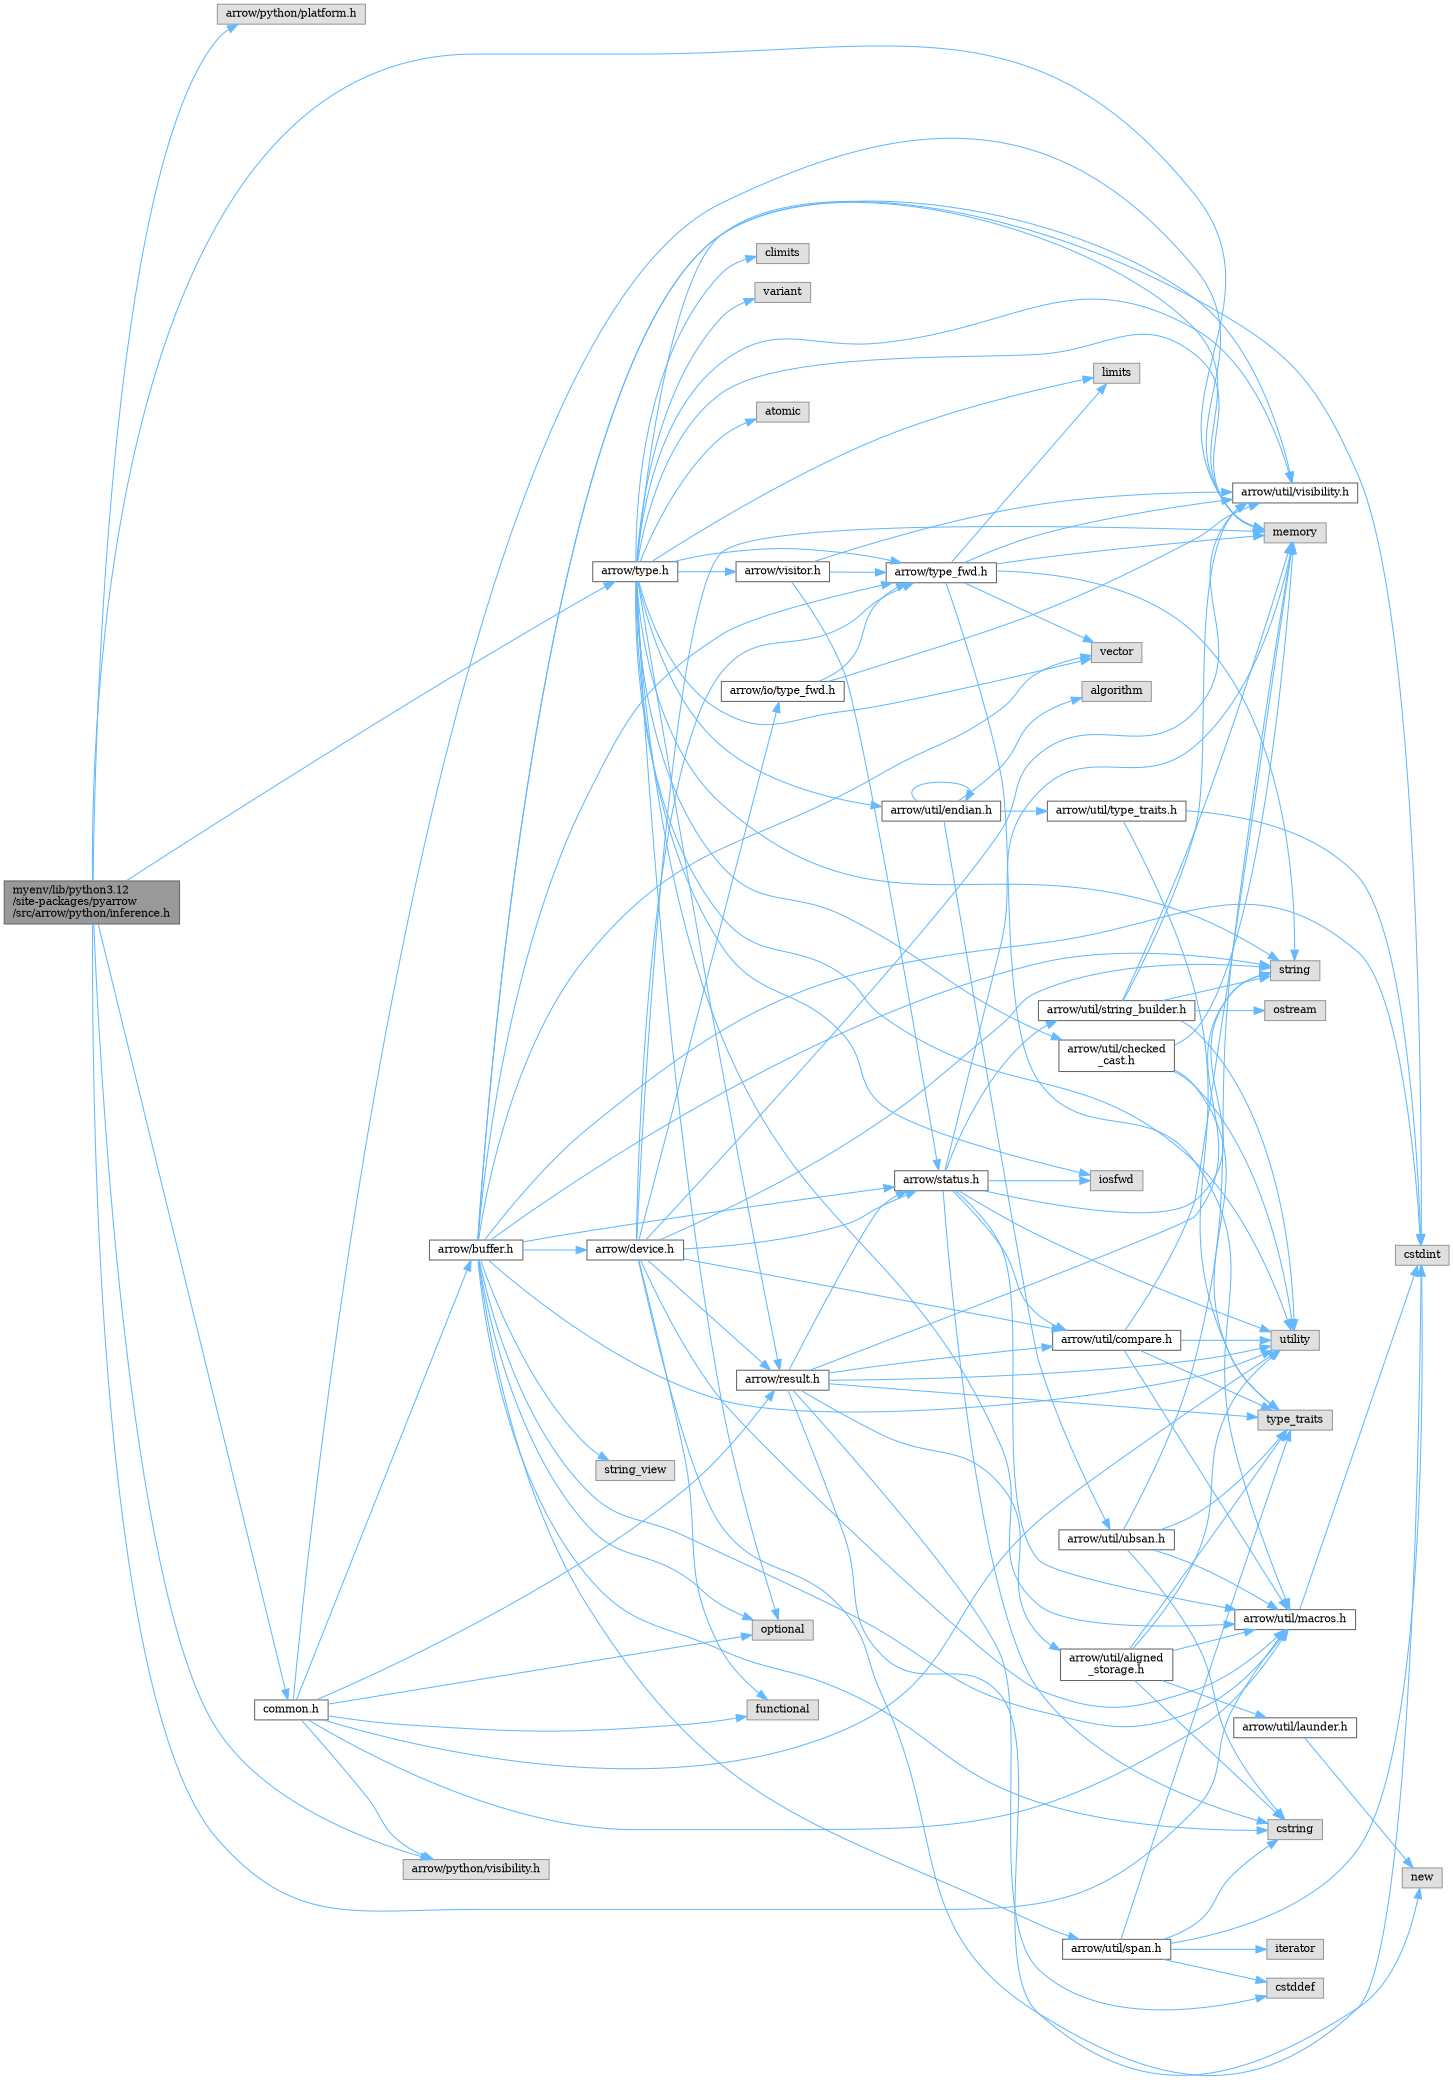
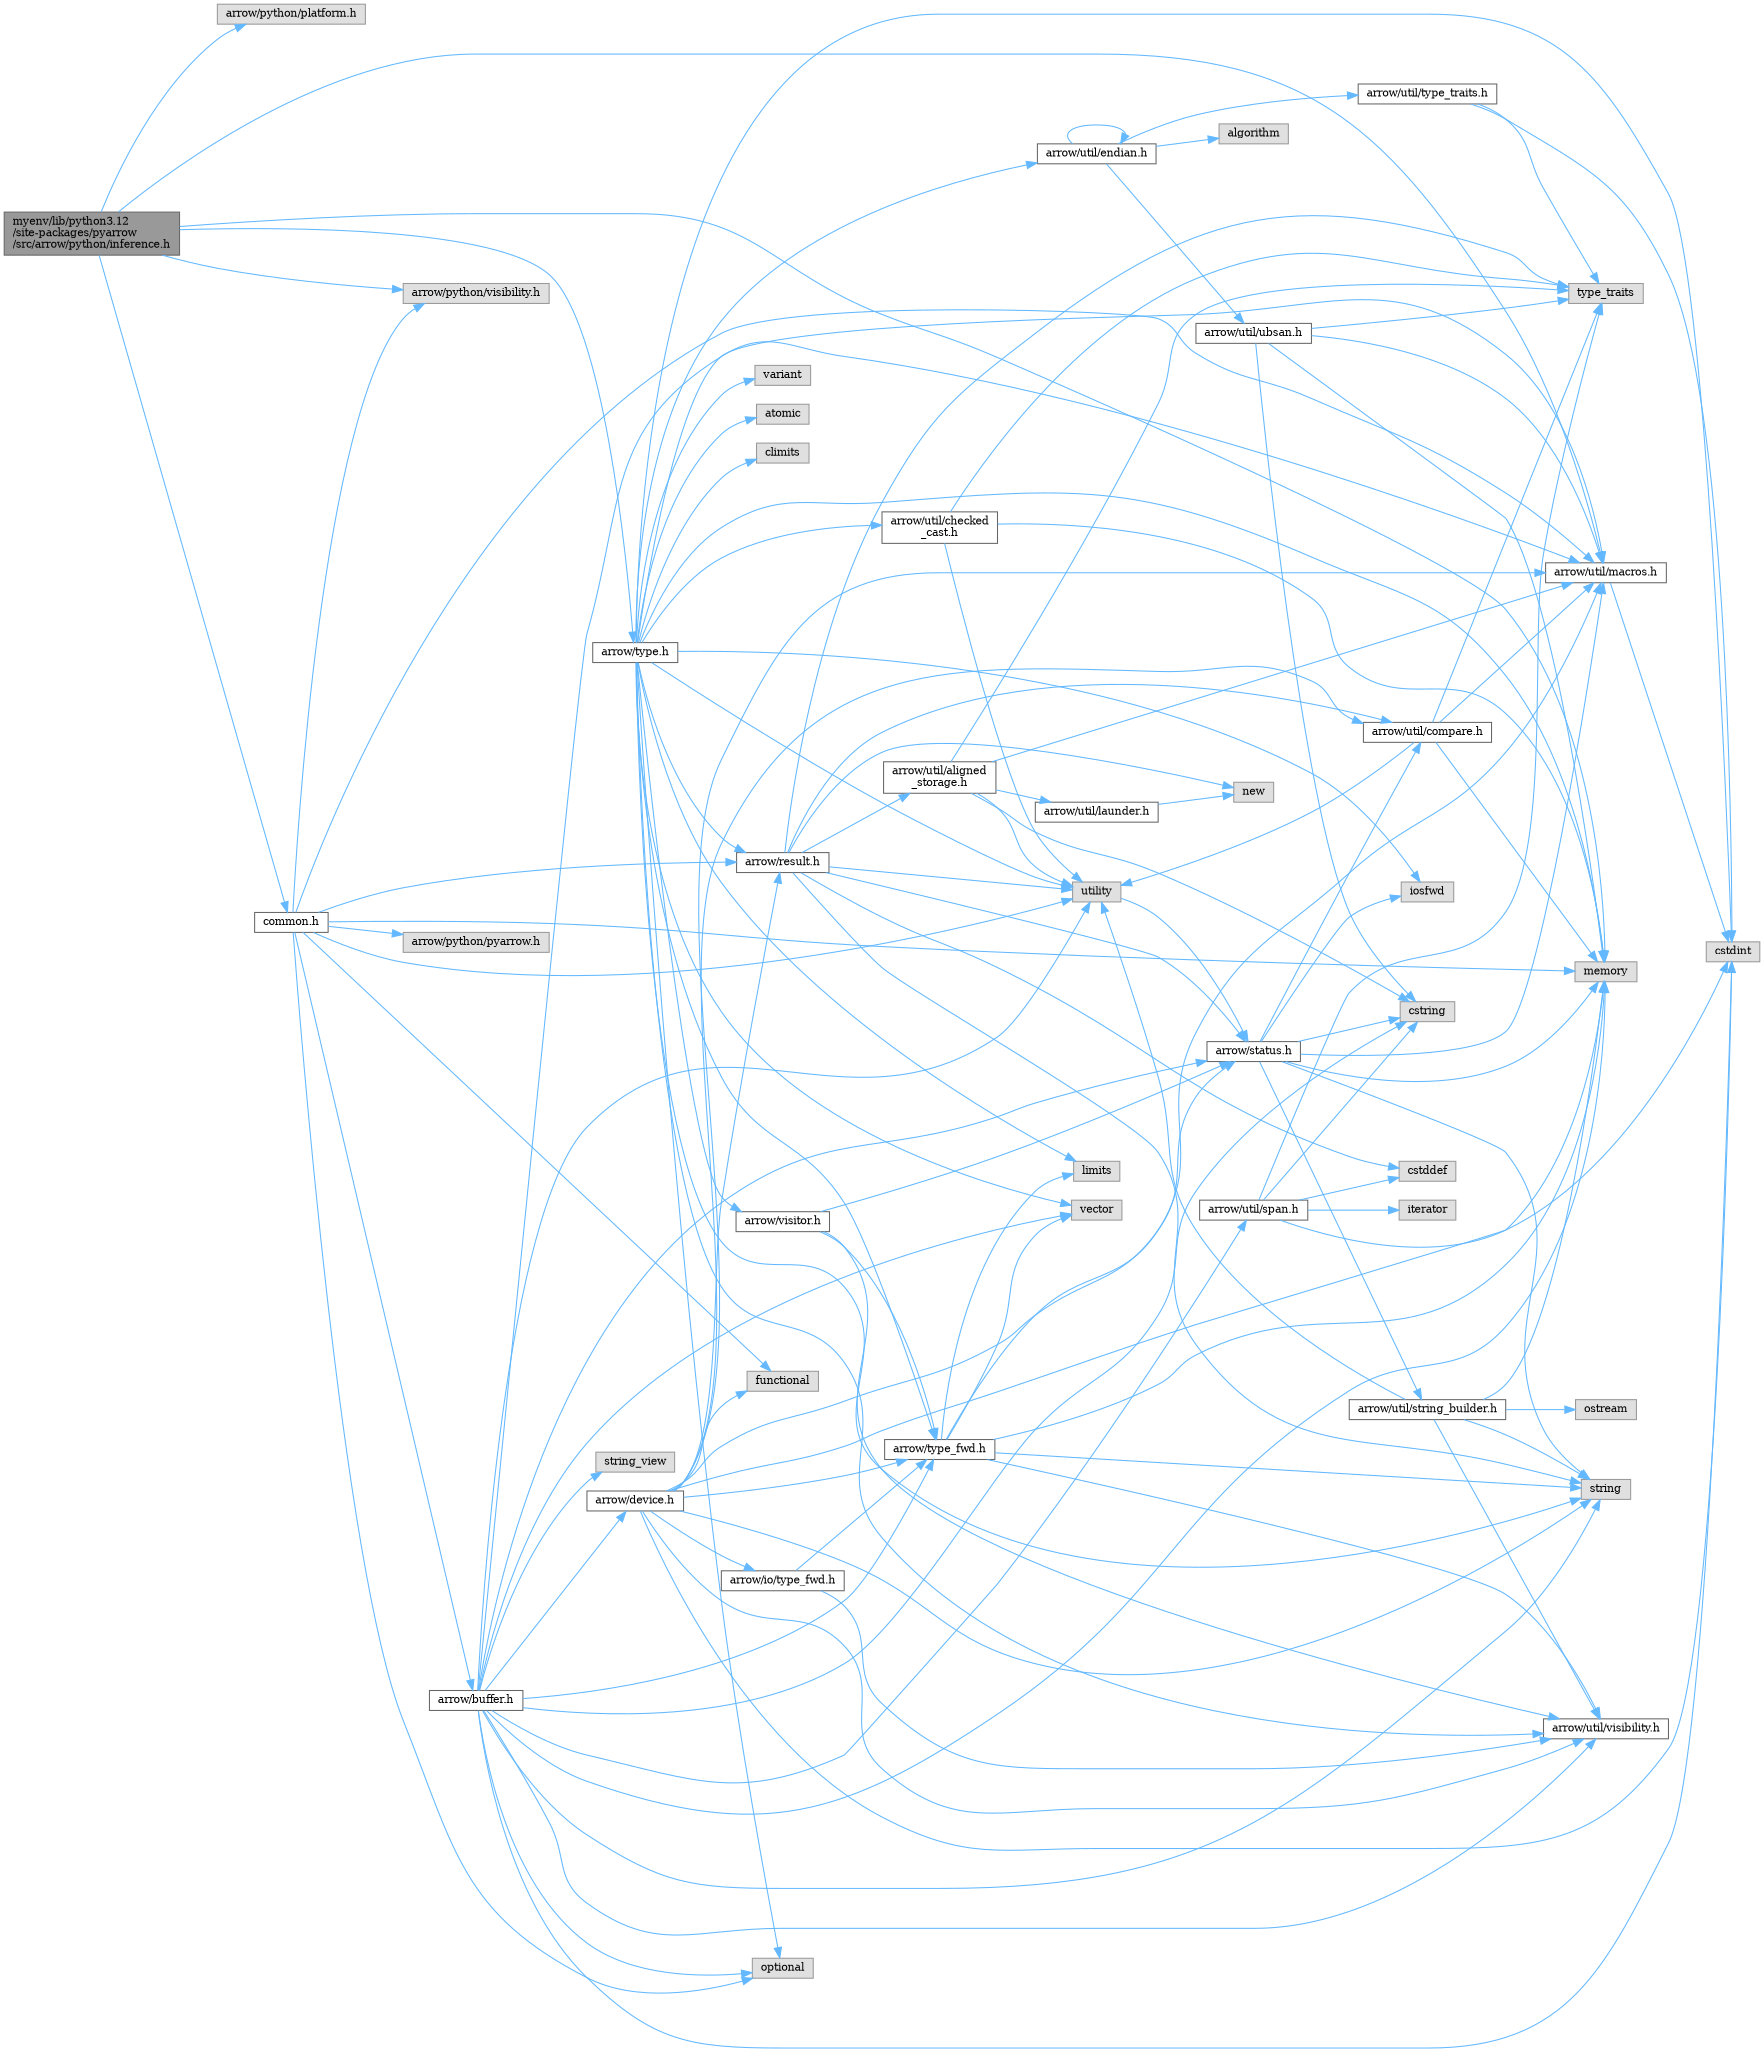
none -> (476, 942)
(1106, 1266) -> (1194, 953)
